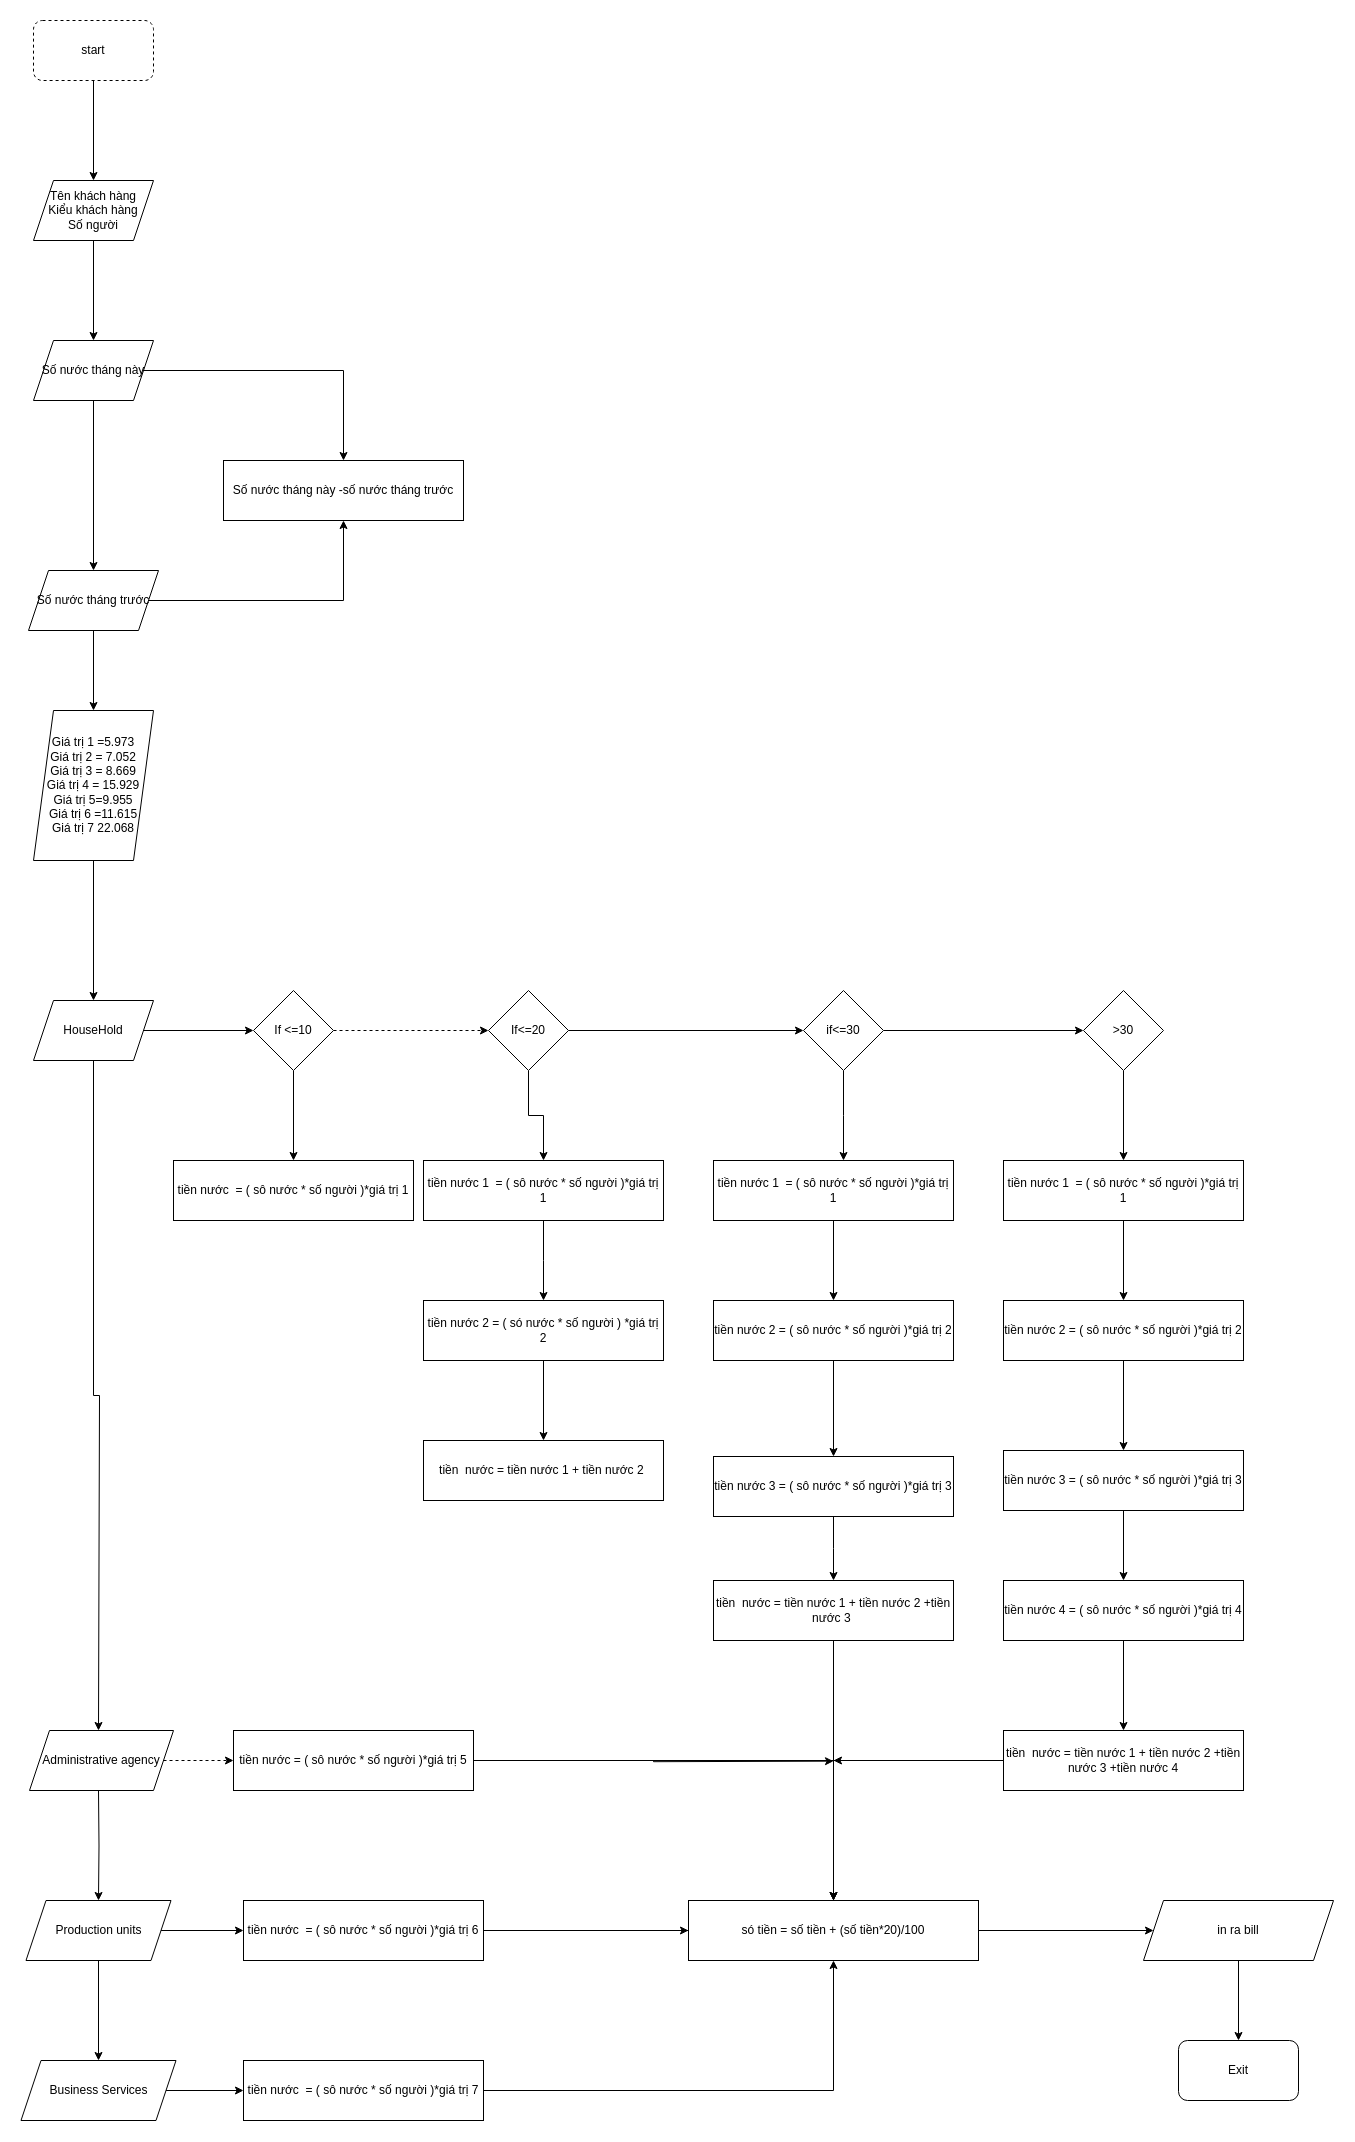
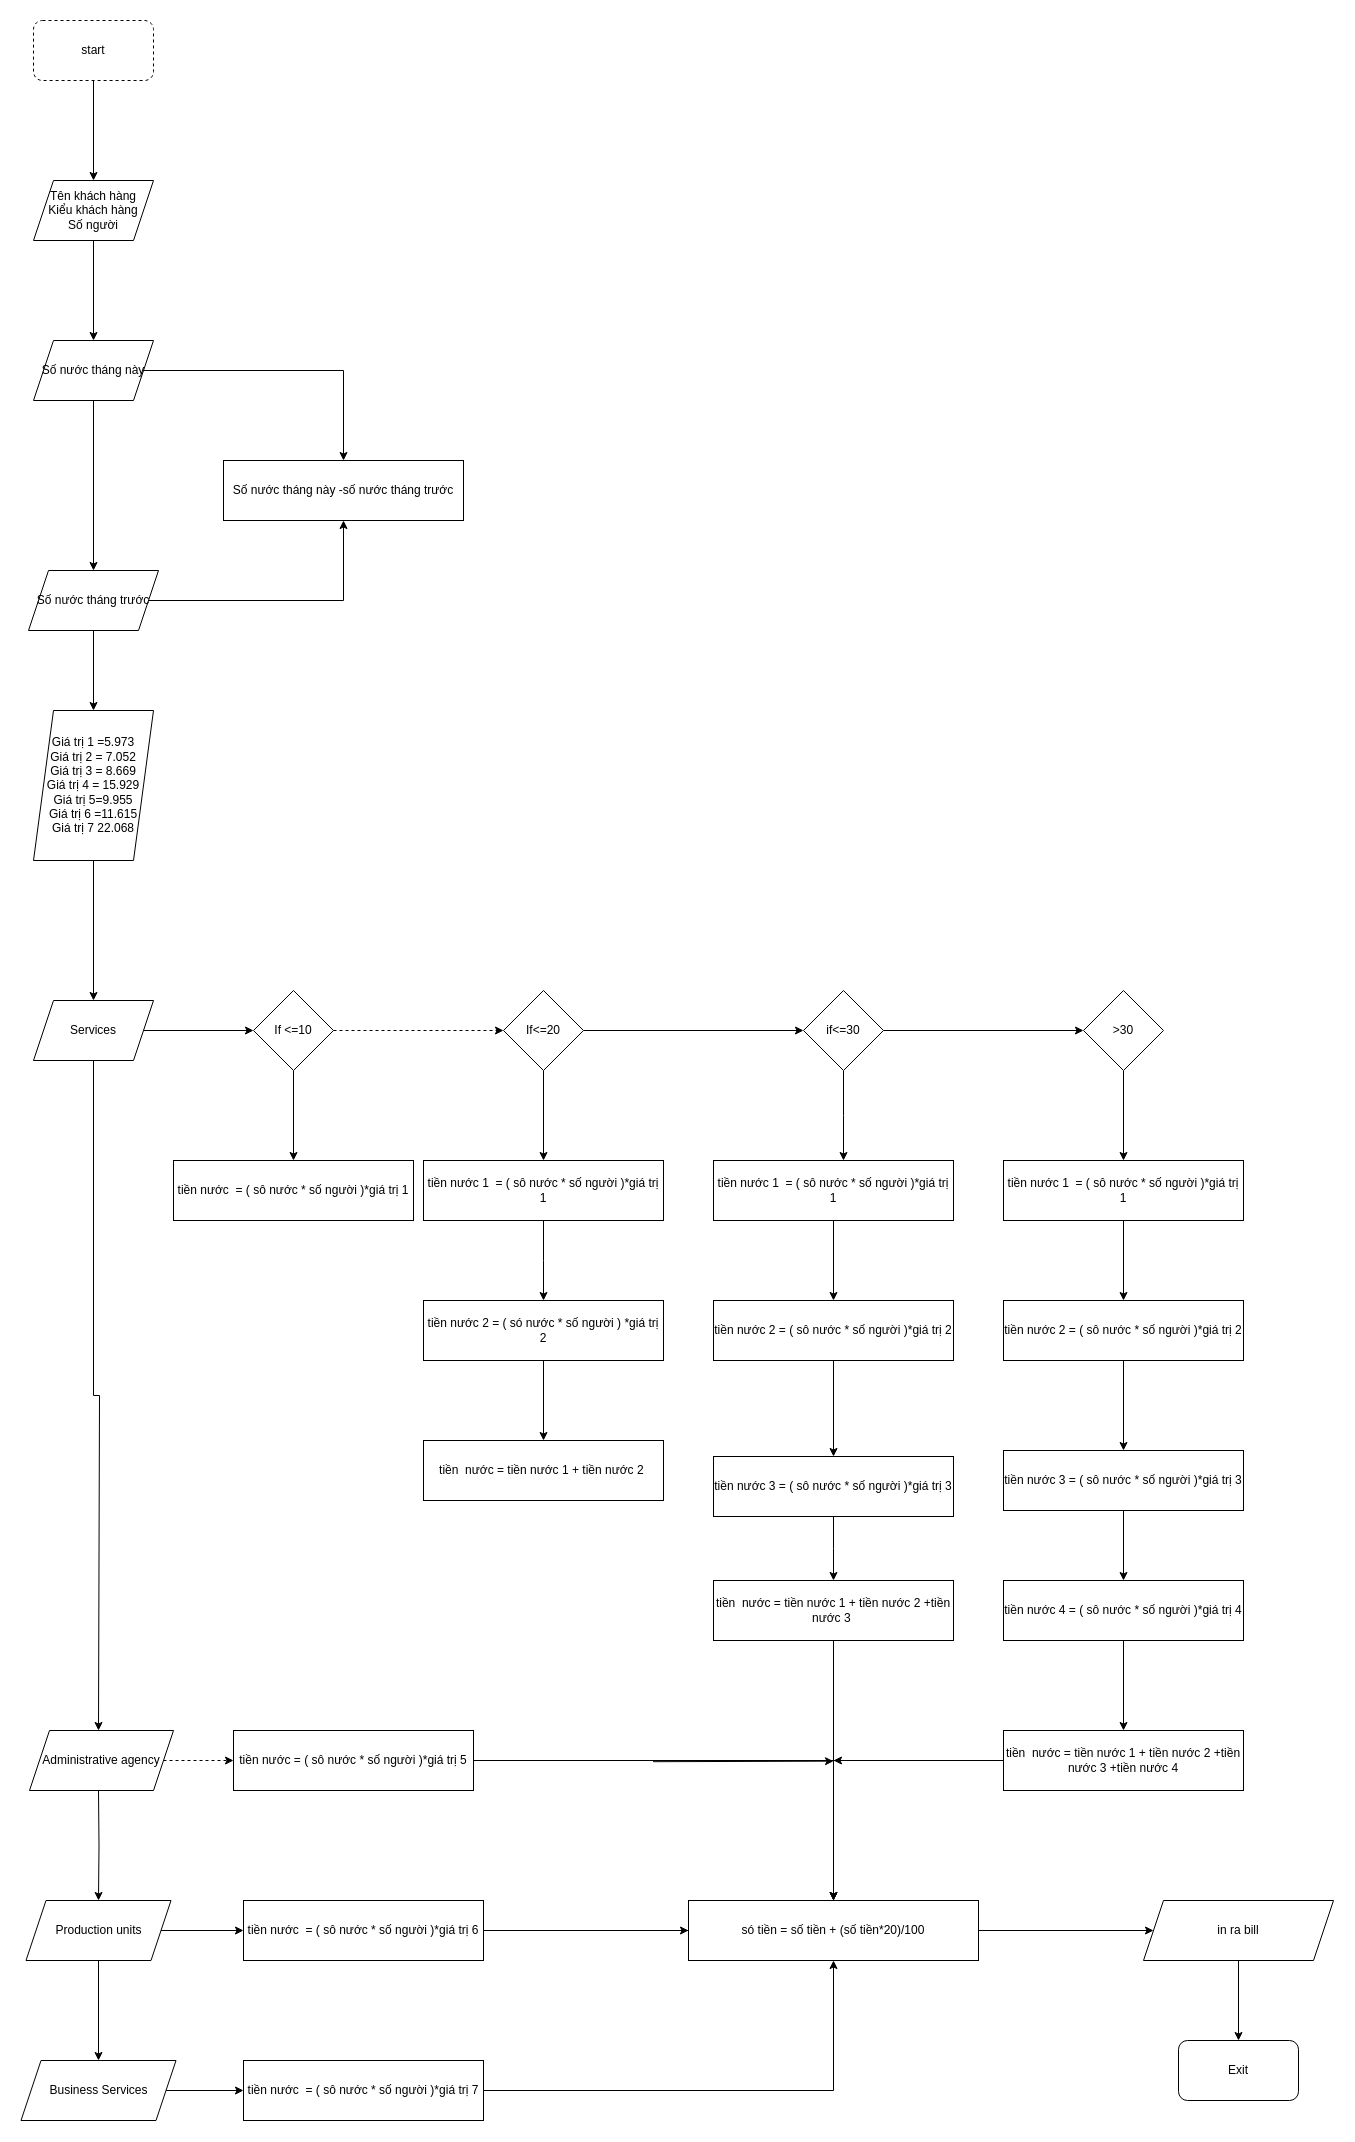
(94, 1031) -> (94, 1031)
(529, 1031) -> (544, 1031)
